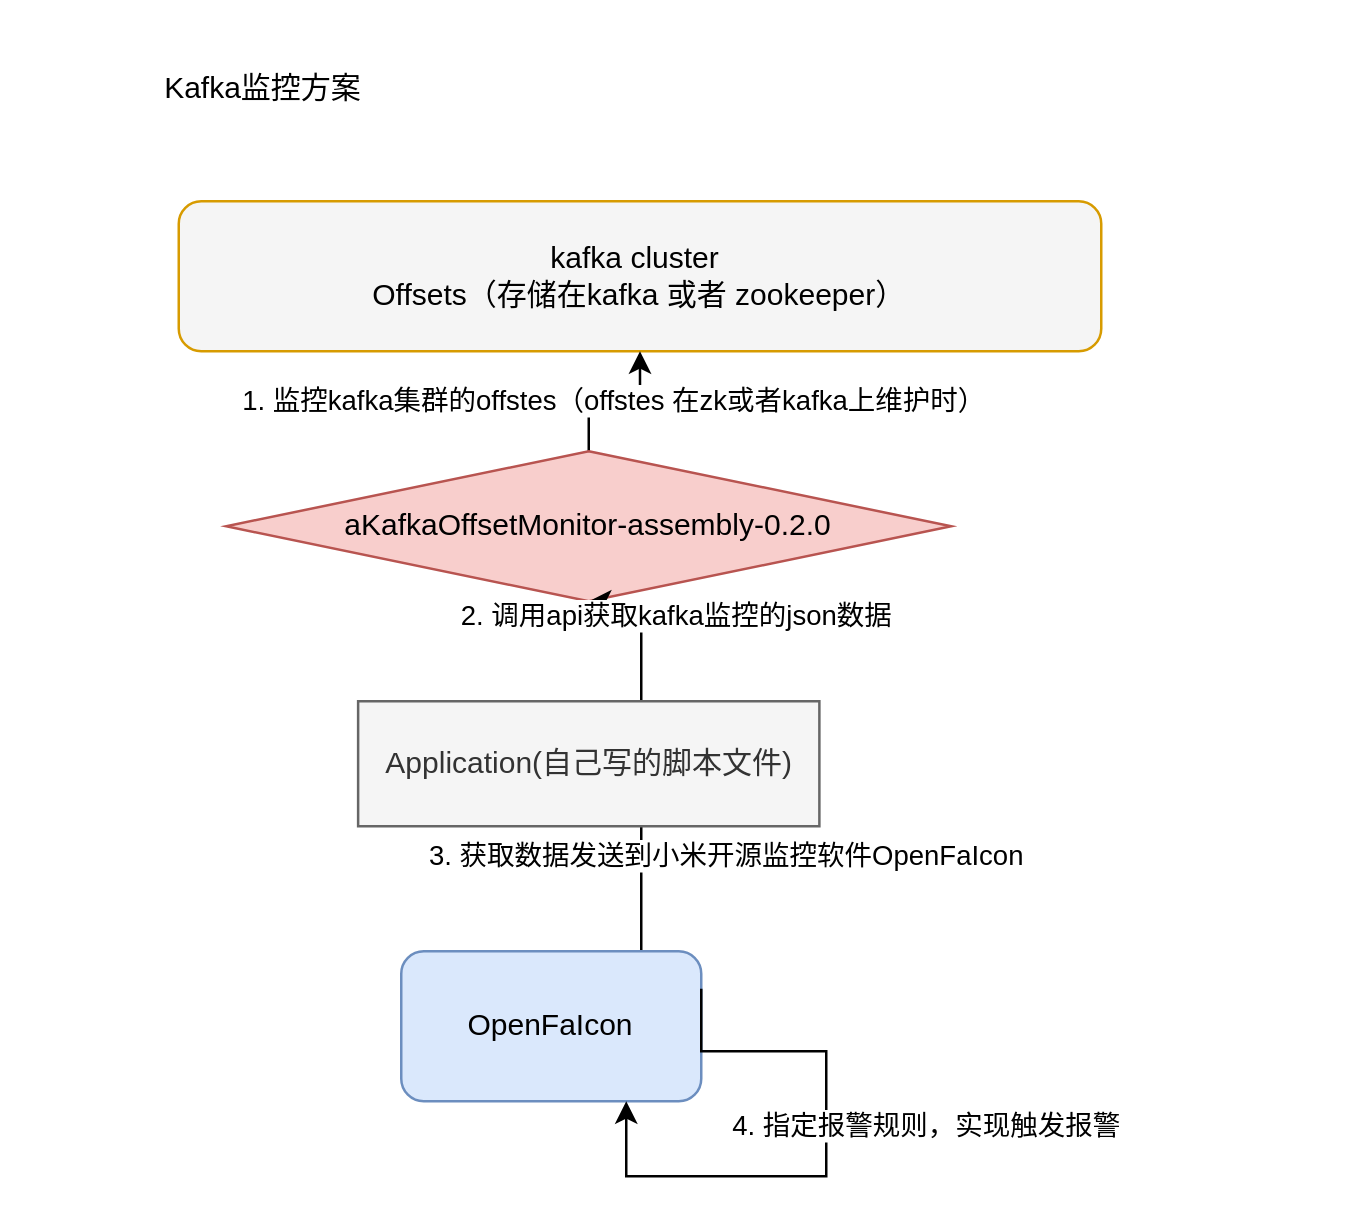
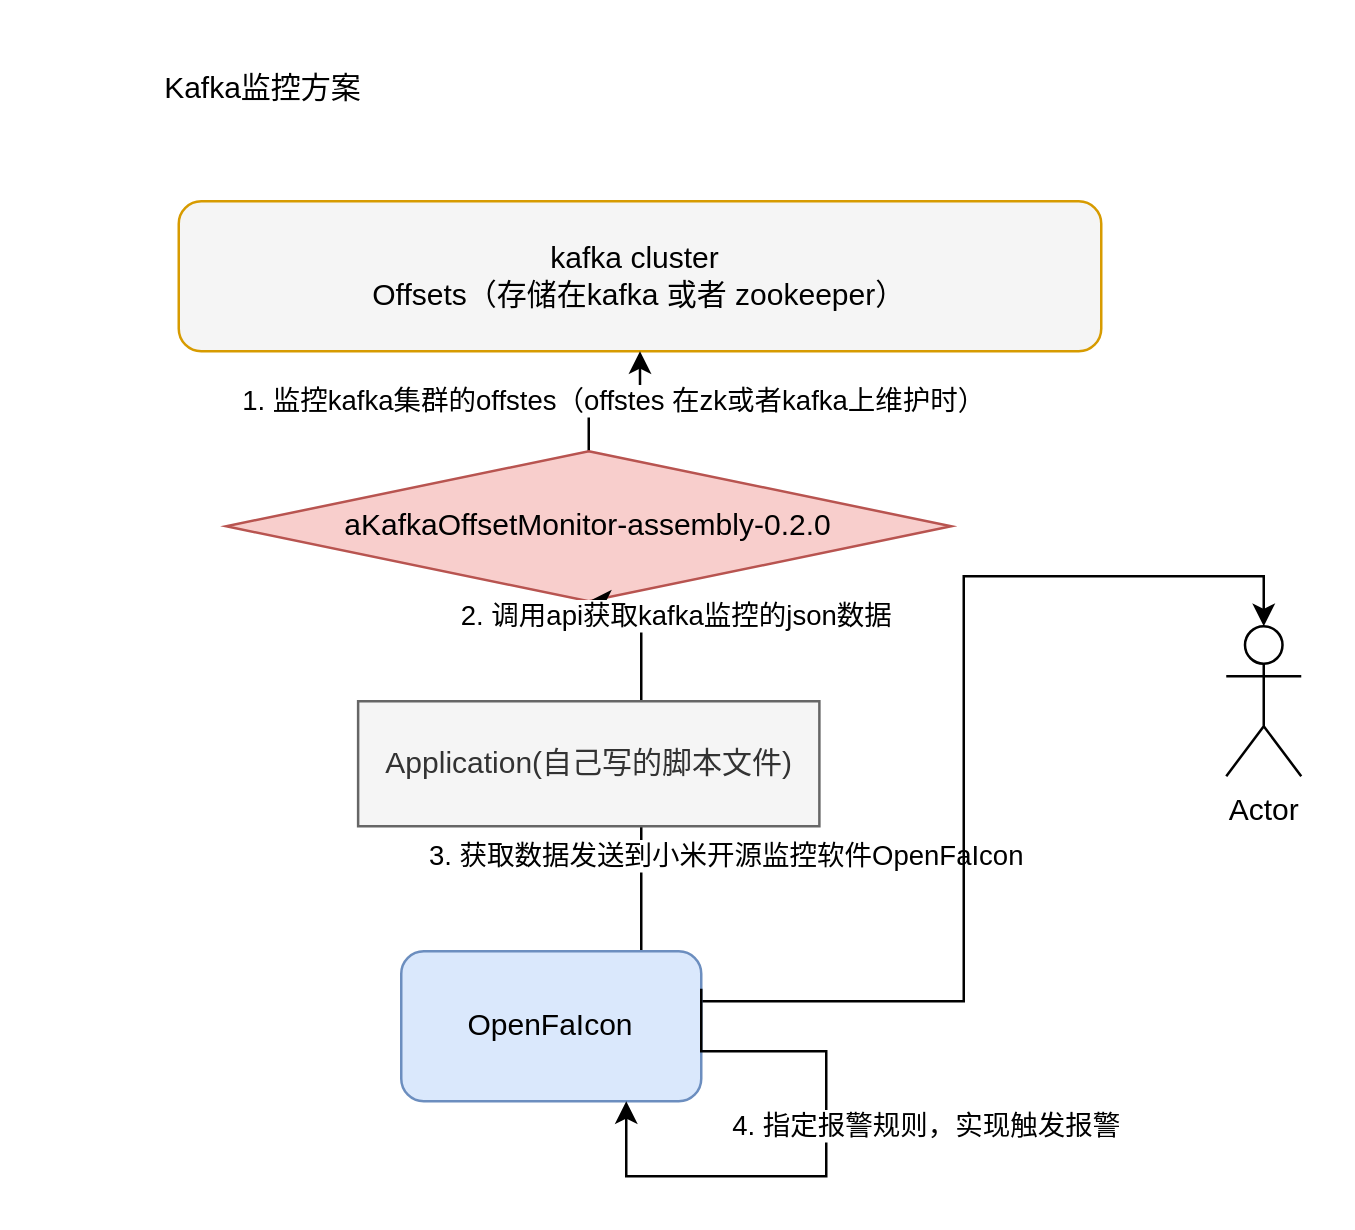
none -> (1264, 701)
none -> (964, 750)
